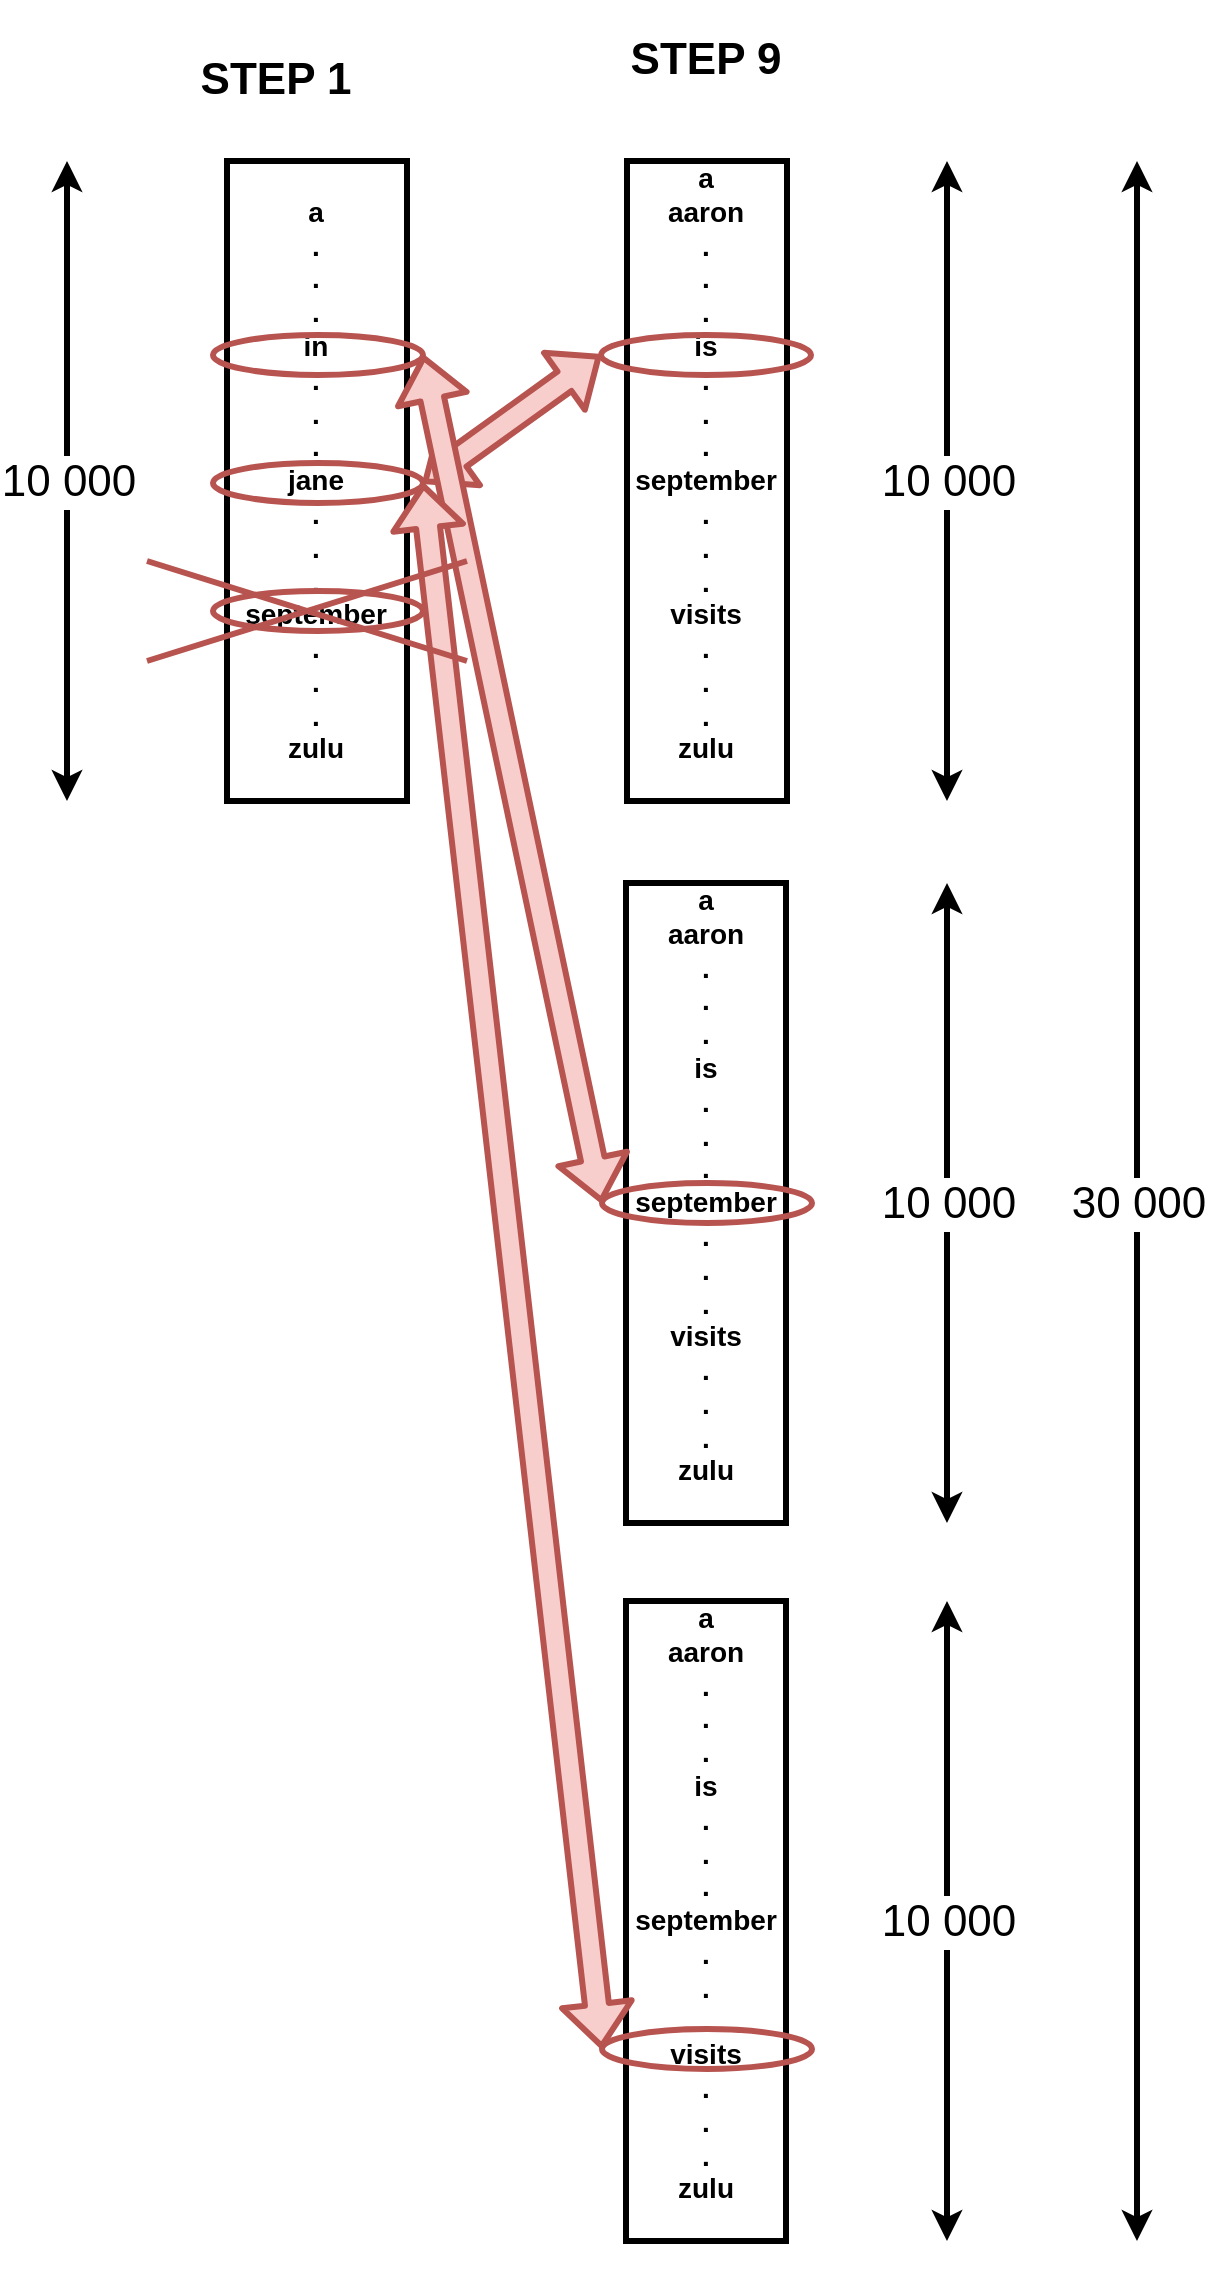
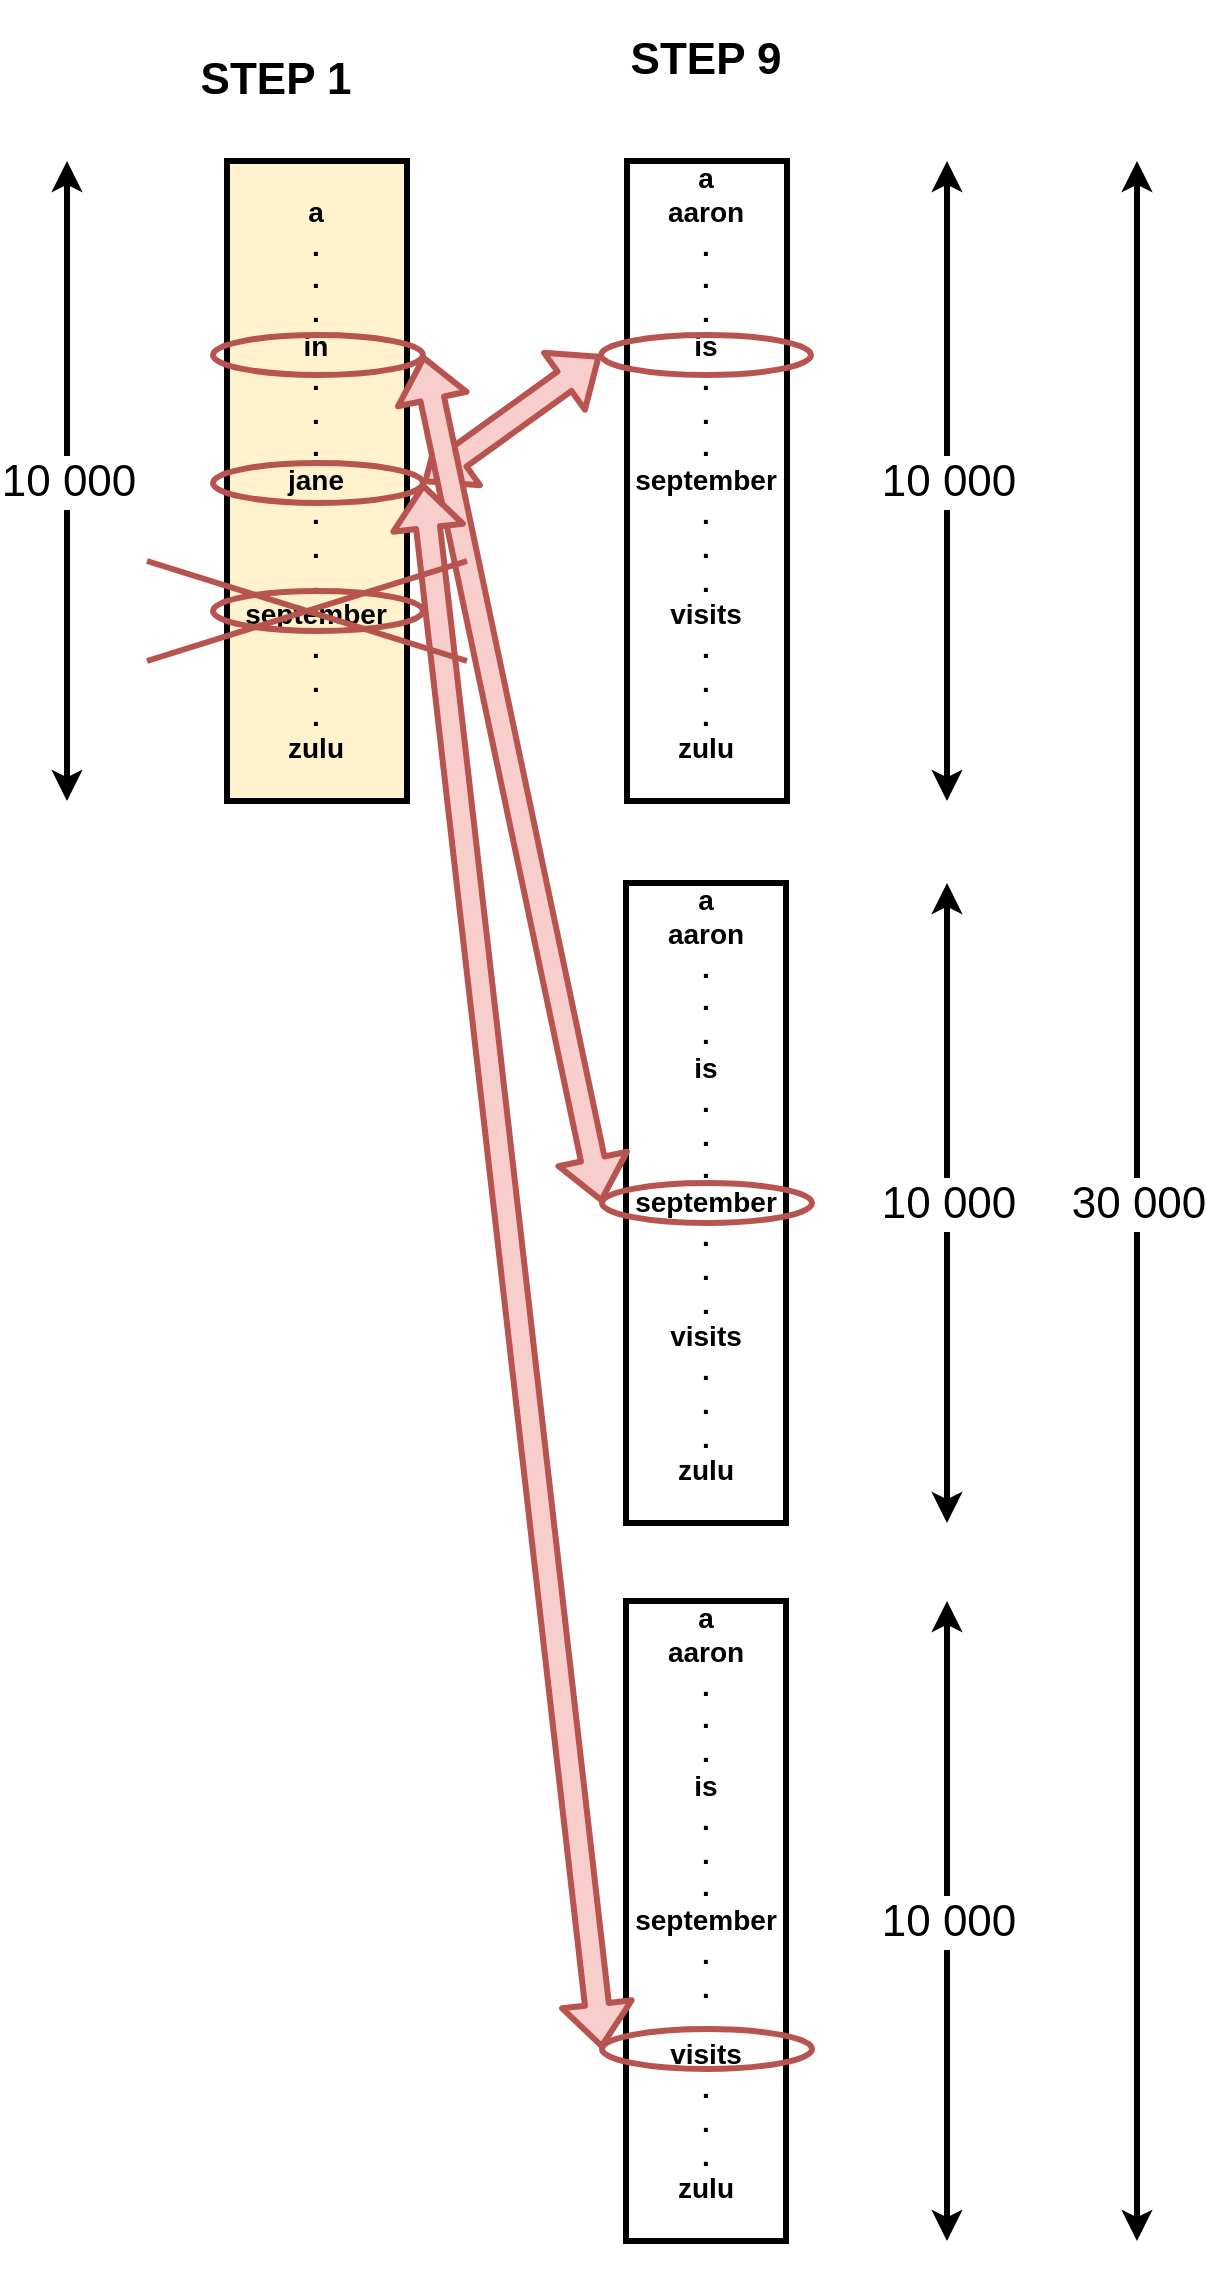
(317, 481) -> (317, 481)
